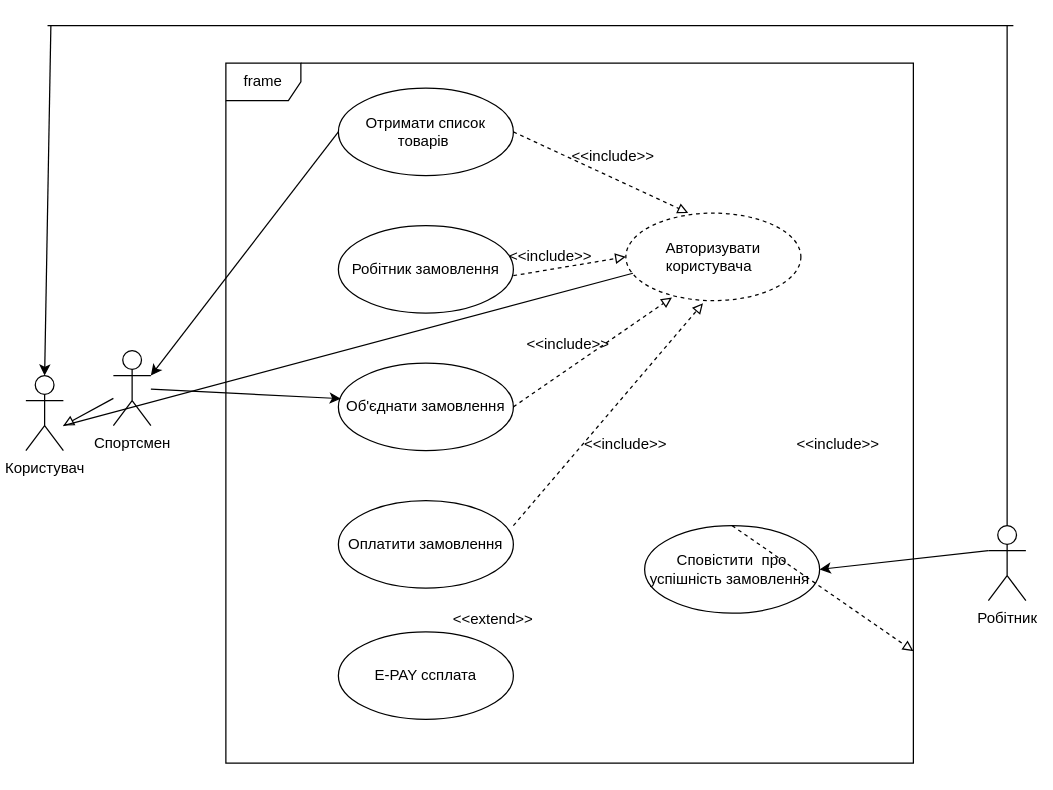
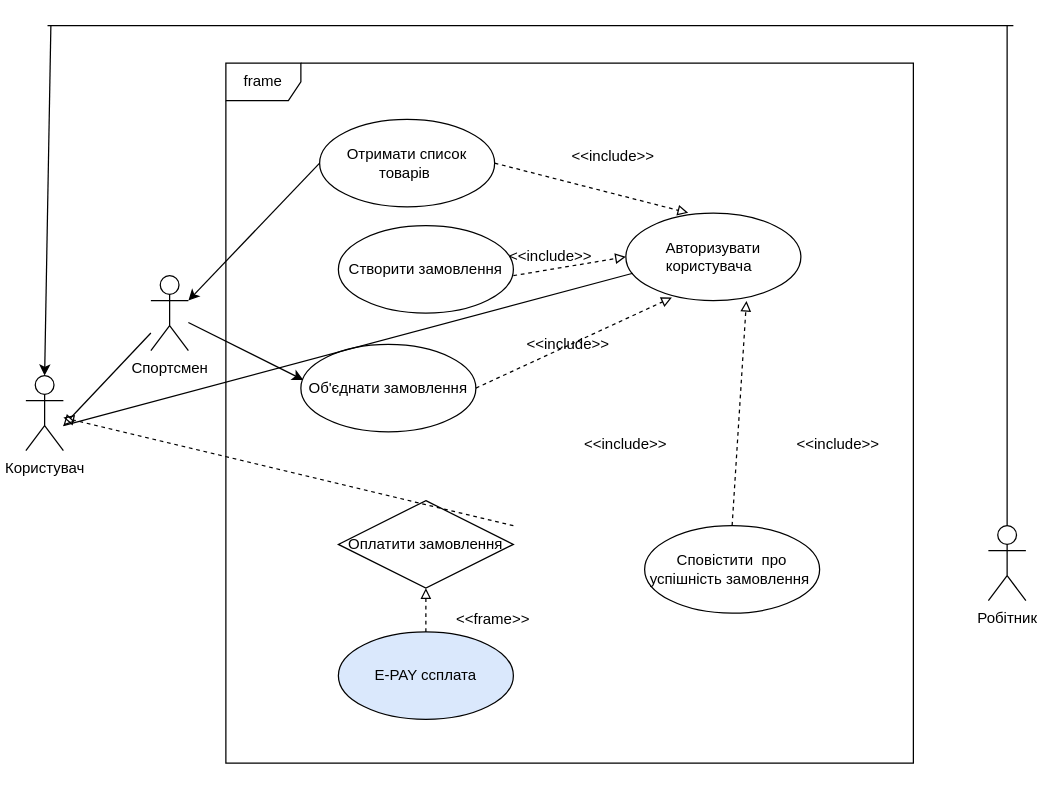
(426, 132) -> (407, 163)
(713, 257) -> (713, 257)
(426, 269) -> (426, 269)
(132, 388) -> (169, 313)
(426, 407) -> (388, 388)
(605, 418) -> (298, 474)
(426, 544) -> (426, 544)
(907, 560) -> none
(818, 585) -> (739, 419)
none -> (426, 616)
(493, 619) -> (493, 619)
(426, 676) -> (426, 676)
